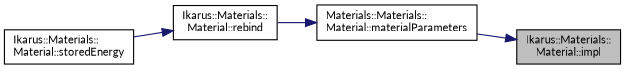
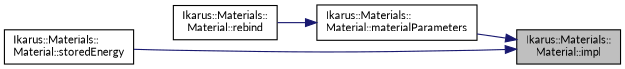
(397, 23) -> (397, 23)
(148, 35) -> (319, 52)
